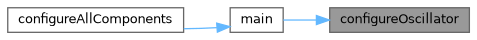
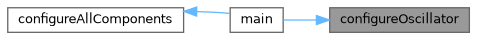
(200, 28) -> (214, 12)
